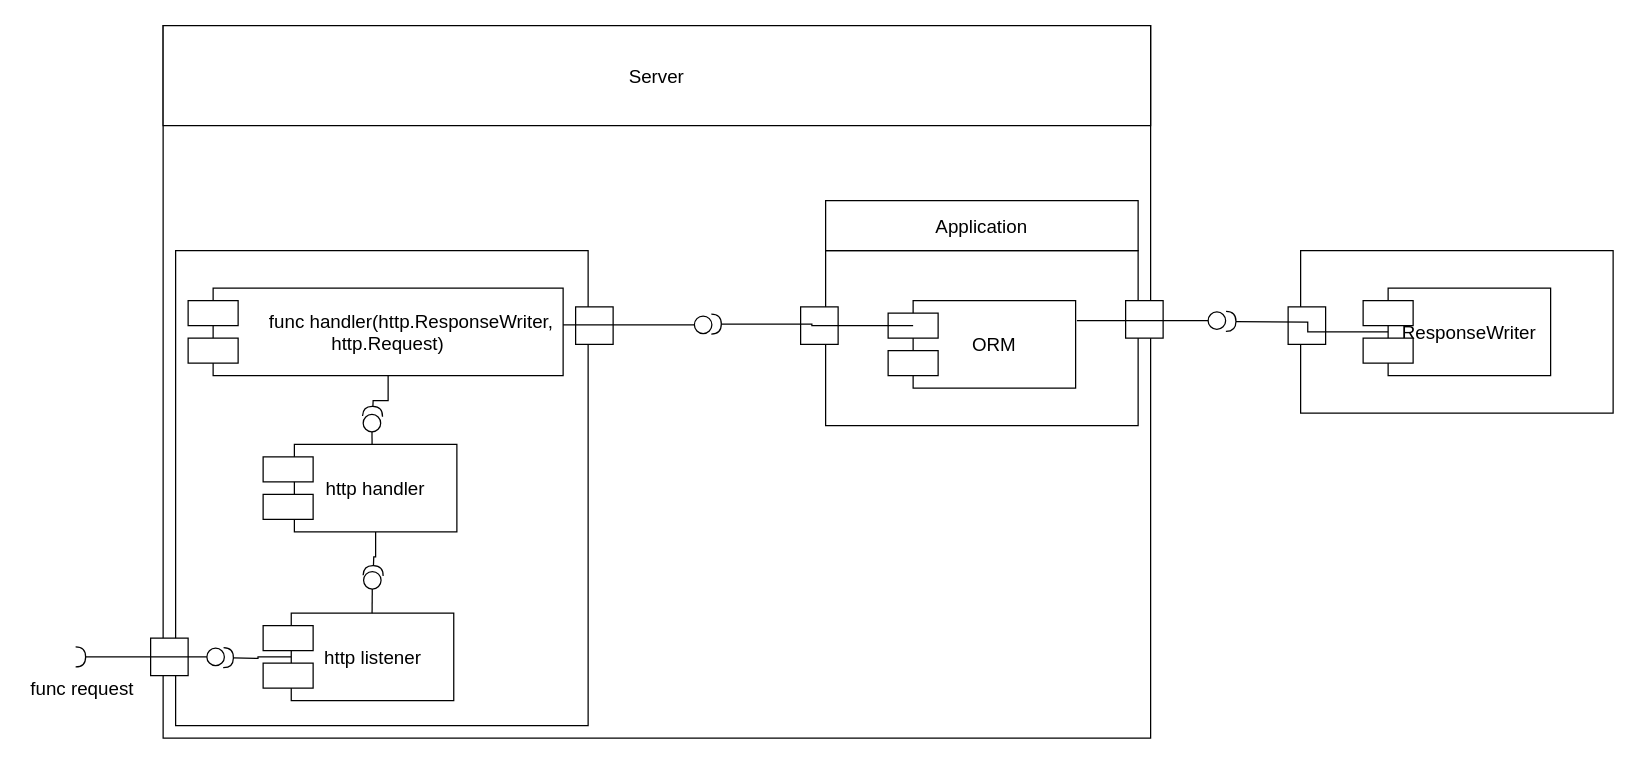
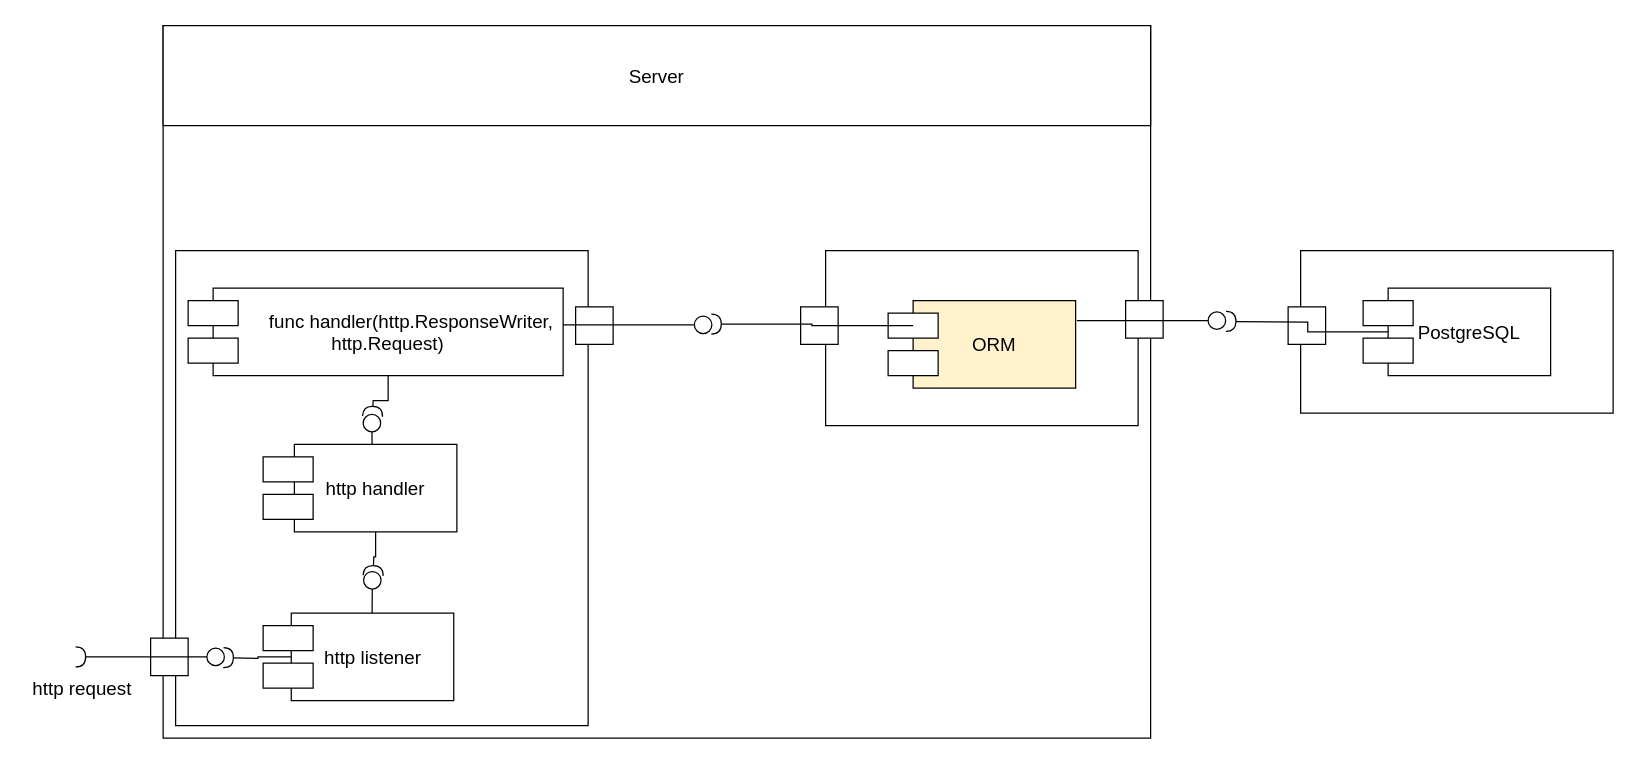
(982, 226) -> none
(1469, 332) -> (1469, 332)
(994, 344) -> (994, 344)
(83, 688) -> (83, 688)
